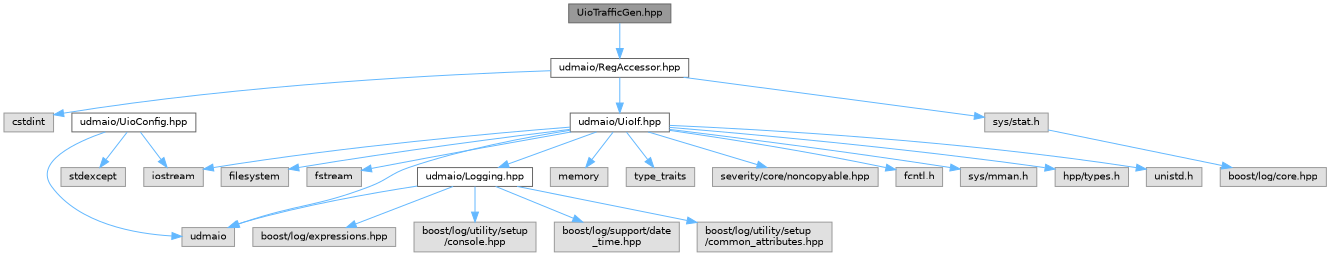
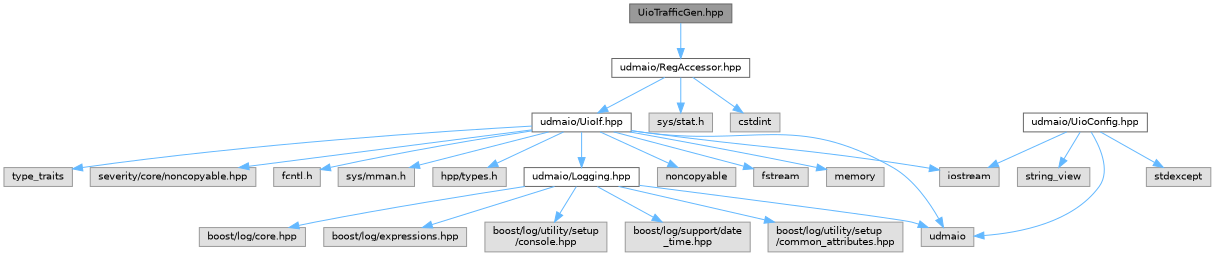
(1135, 148) -> (412, 205)
(255, 177) -> (697, 177)
none -> (1054, 177)
(1174, 177) -> none
